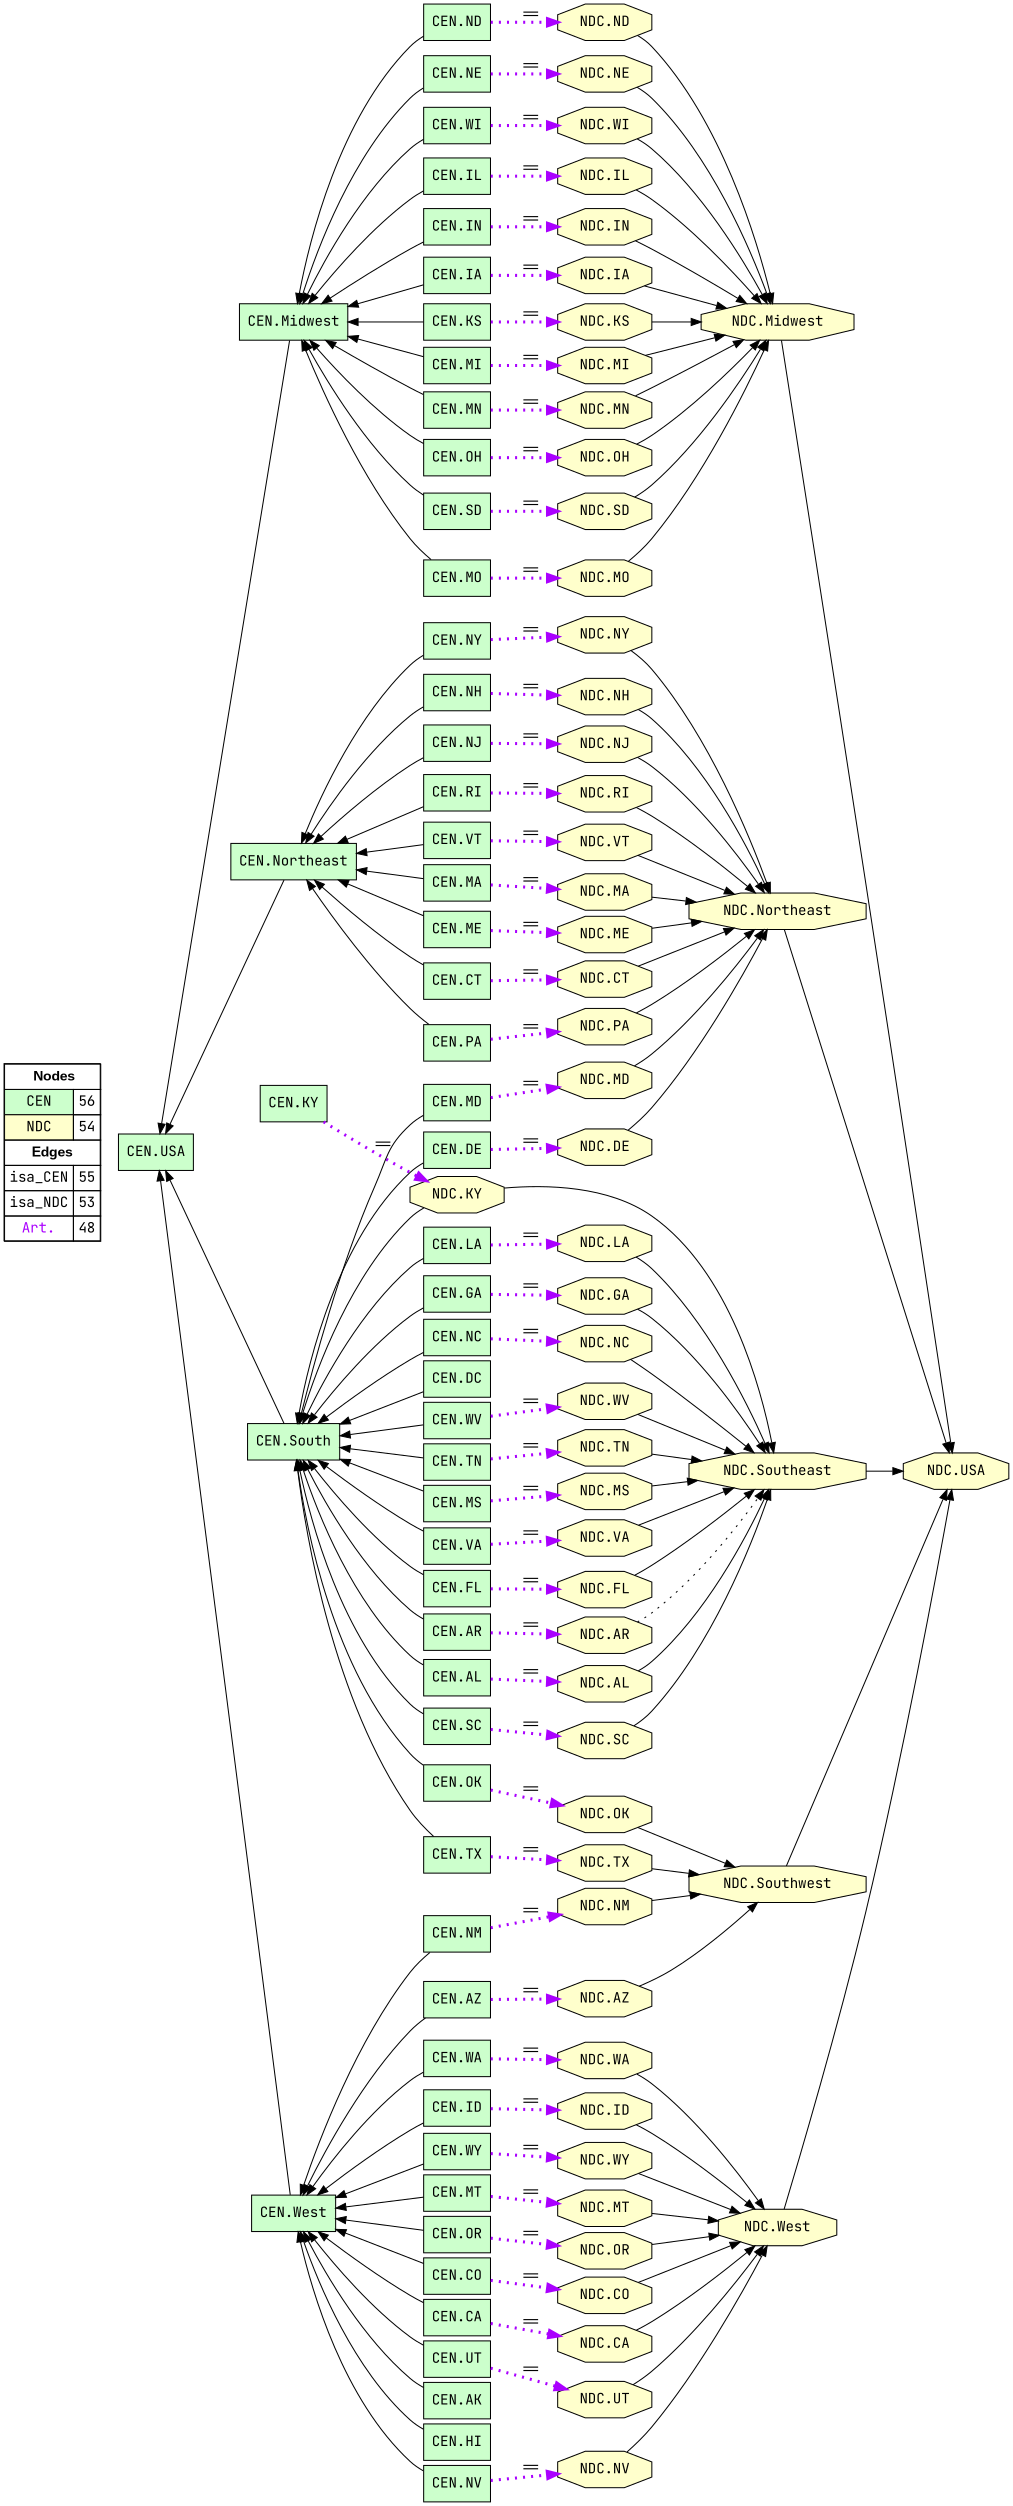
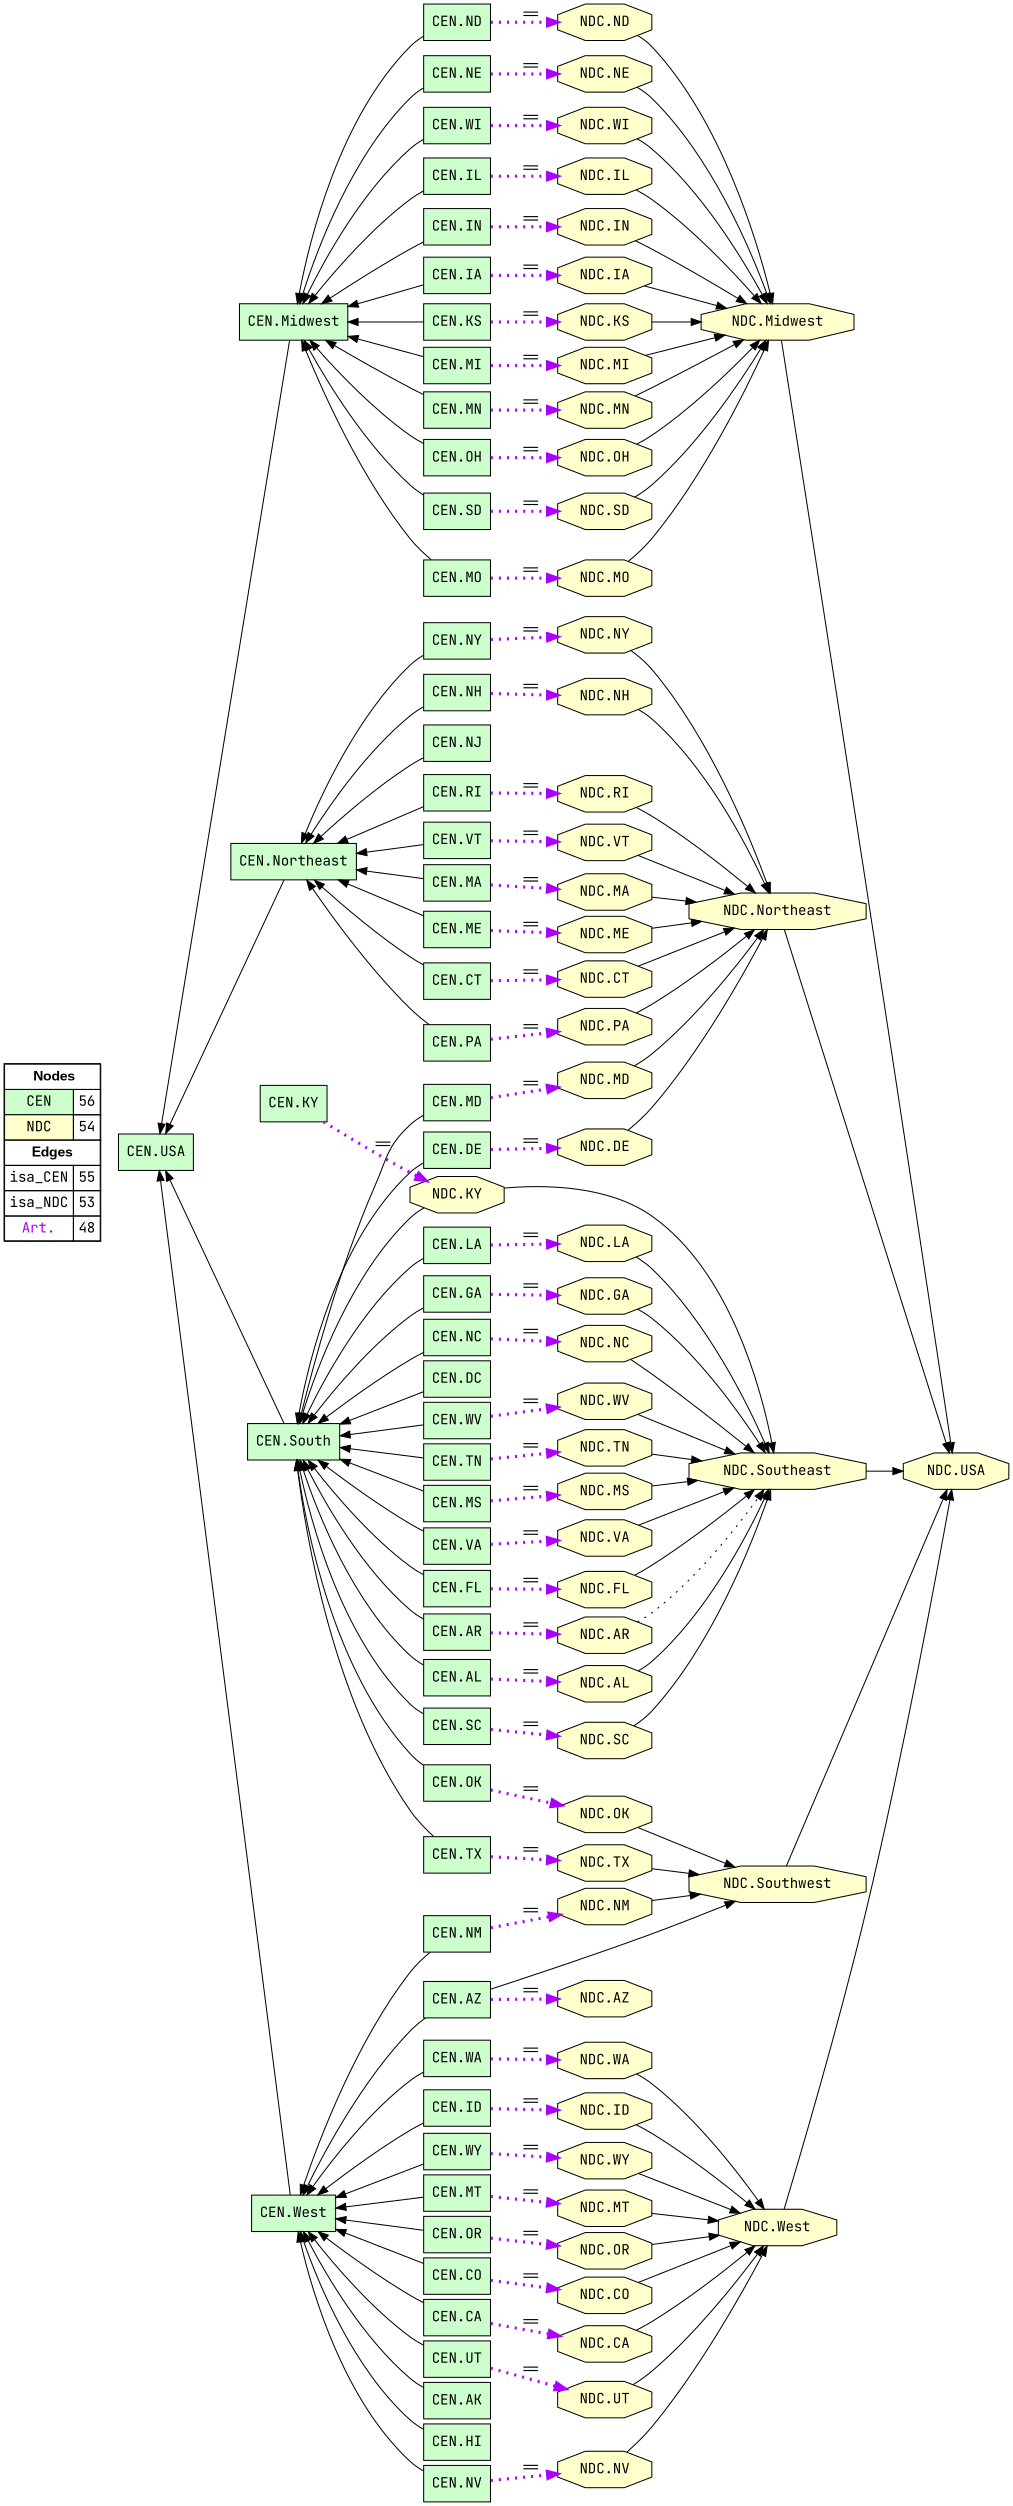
(605, 744) -> none
(698, 1952) -> (609, 1949)
